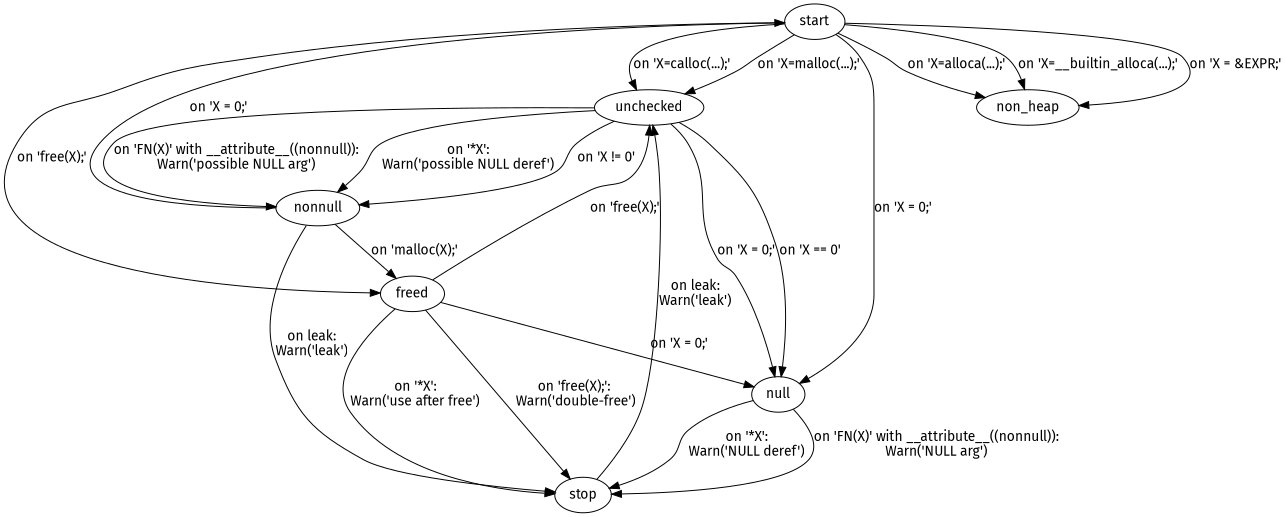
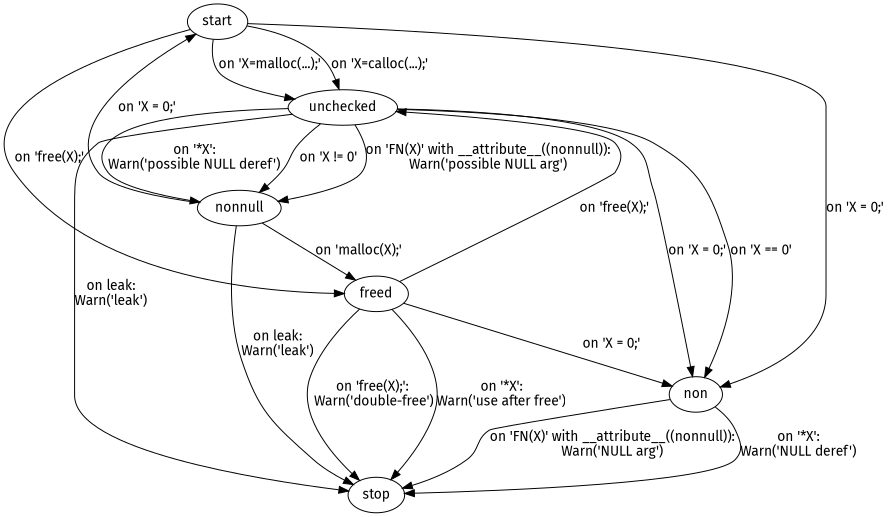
(1028, 107) -> none
(656, 314) -> (75, 313)
(778, 394) -> (696, 394)
